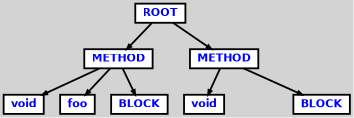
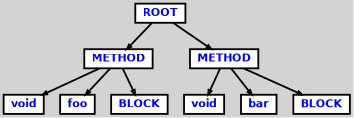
none -> (259, 104)
